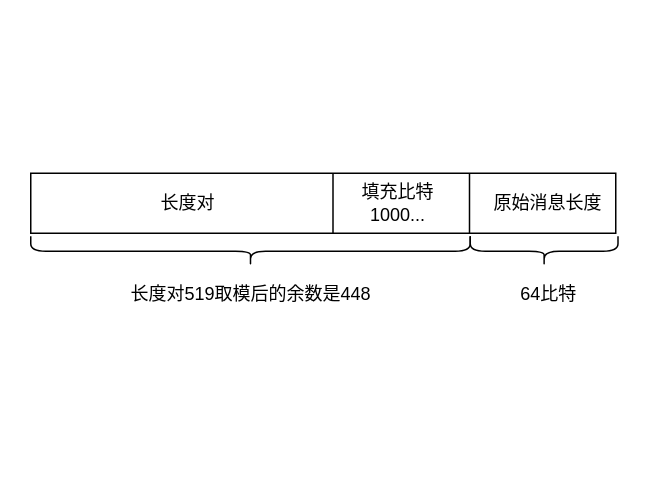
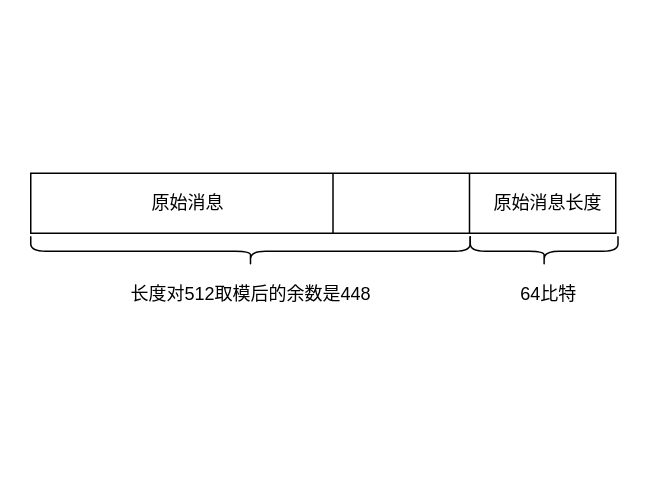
(188, 203) -> (188, 203)
(398, 203) -> none
(251, 295) -> (251, 295)
